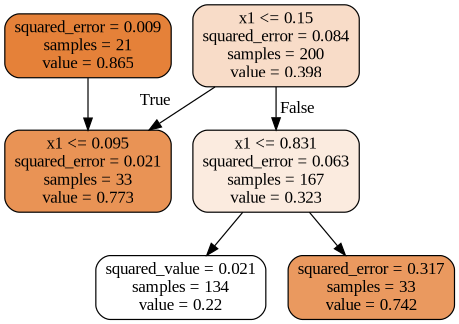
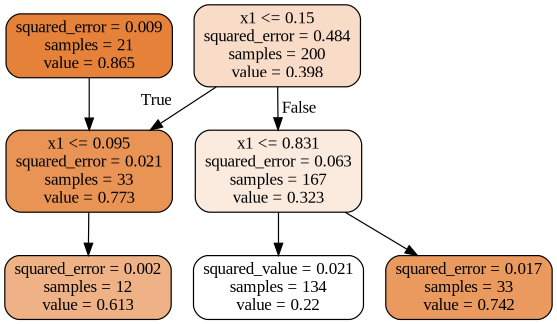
(276, 46) -> (277, 46)
none -> (88, 288)
(371, 288) -> (469, 288)
